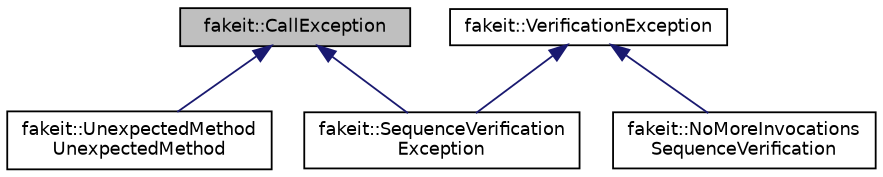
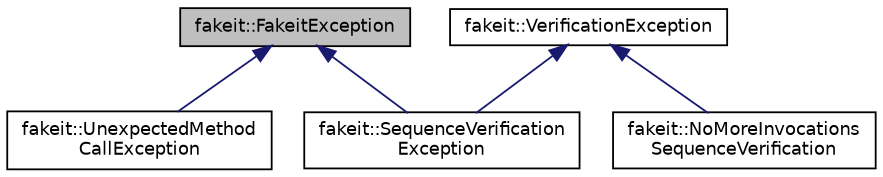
(295, 27) -> (295, 27)
(139, 140) -> (139, 140)
